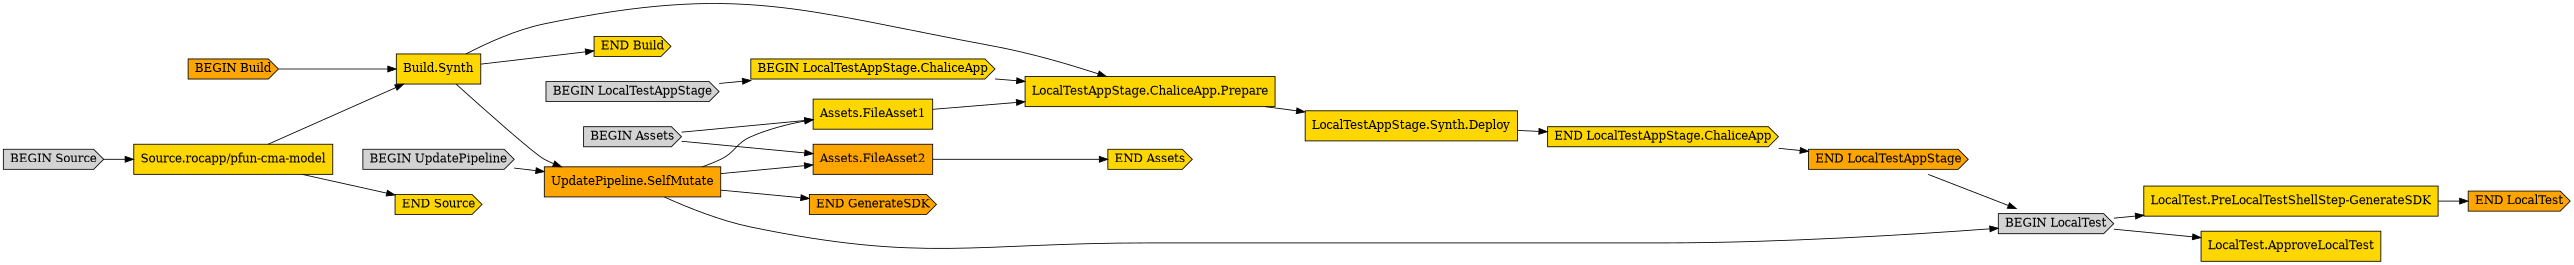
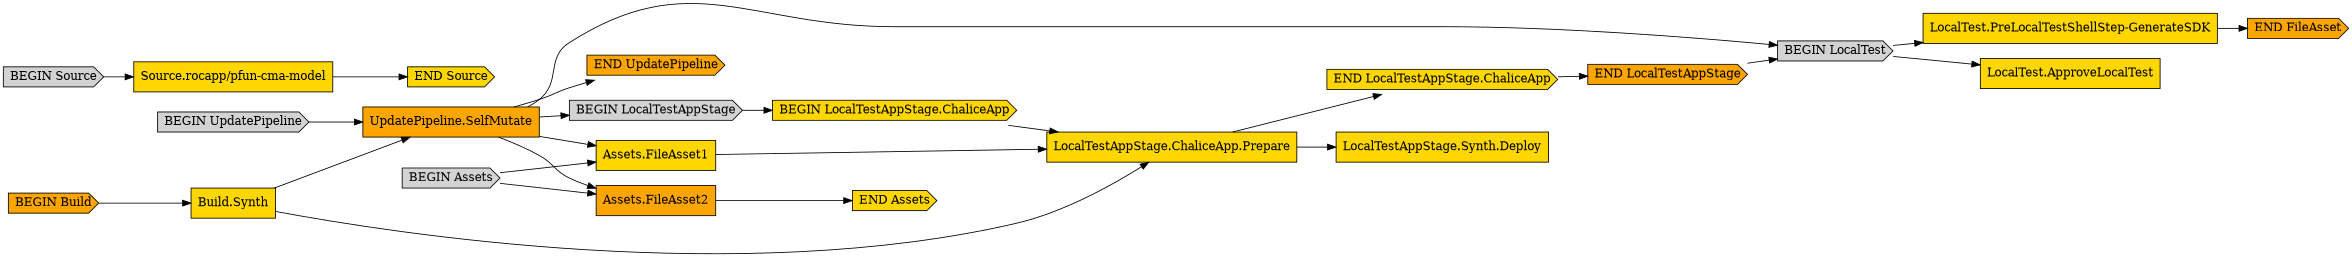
(633, 46) -> none
(332, 116) -> none
none -> (550, 116)
(1528, 131) -> (1303, 114)
(2519, 201) -> (2298, 28)
(873, 204) -> (656, 65)
